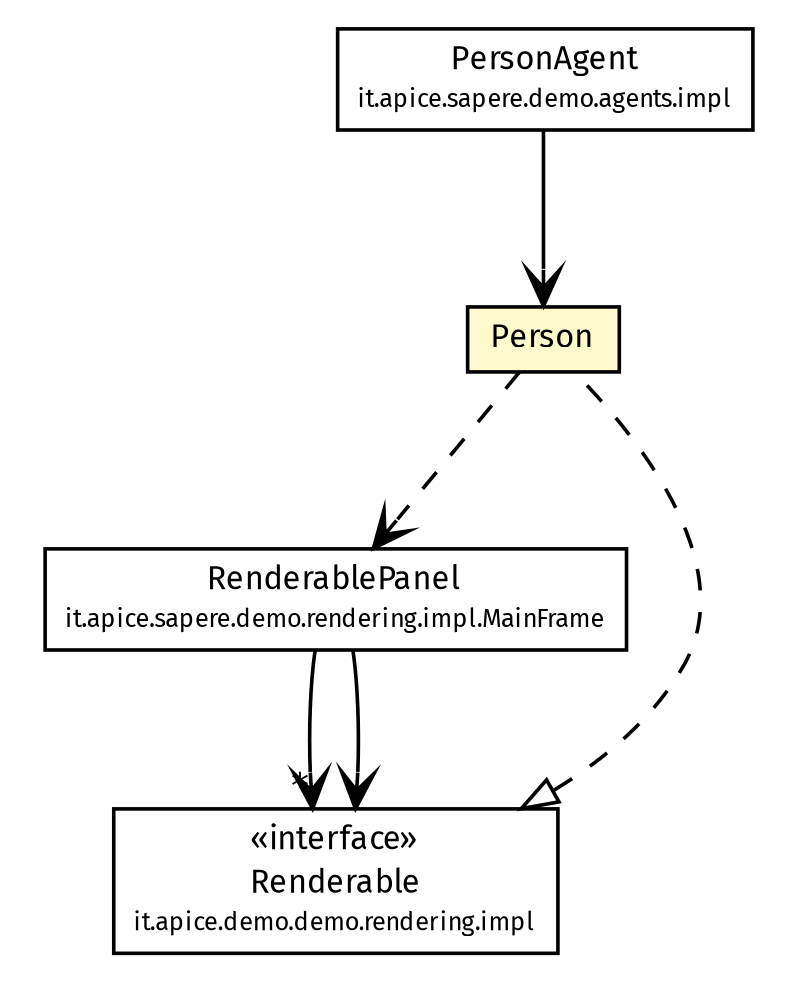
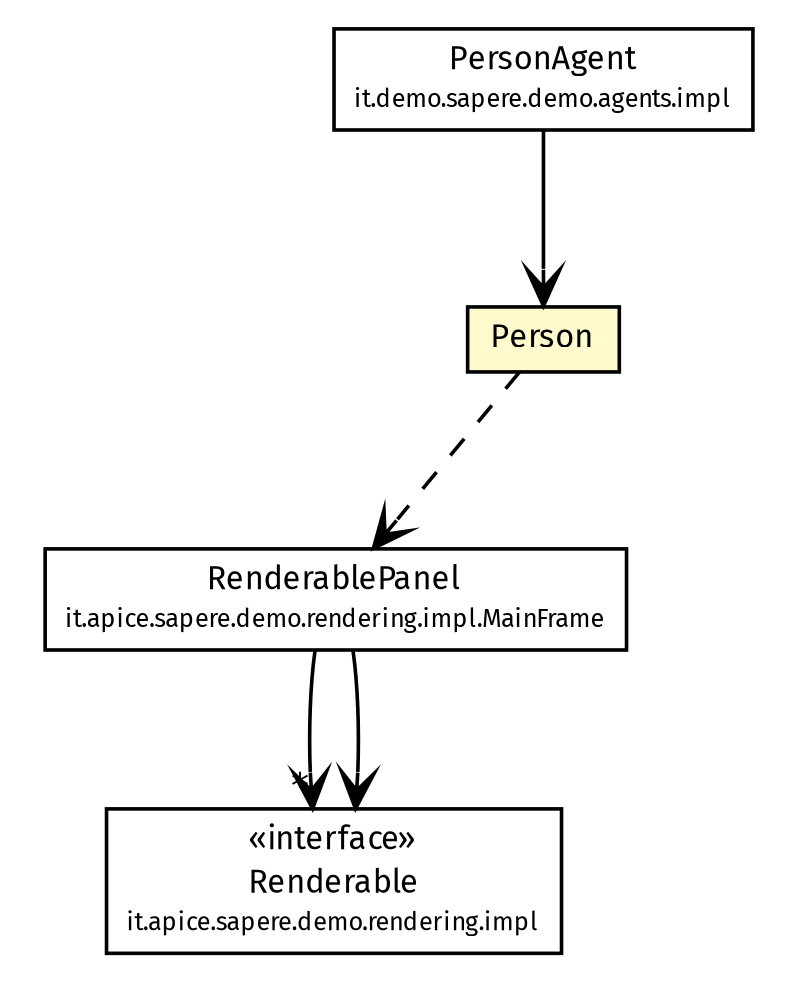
(545, 99) -> (543, 99)
(699, 592) -> none
(336, 923) -> (334, 923)
